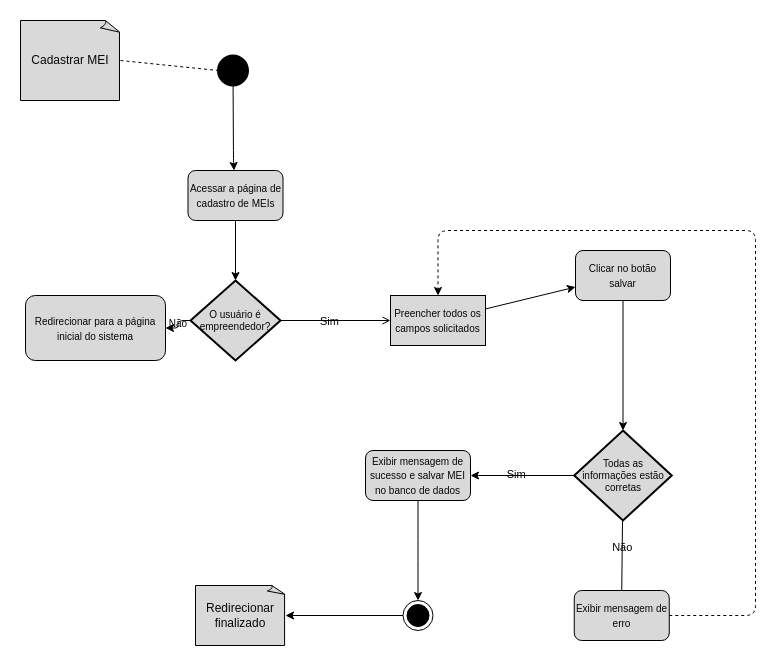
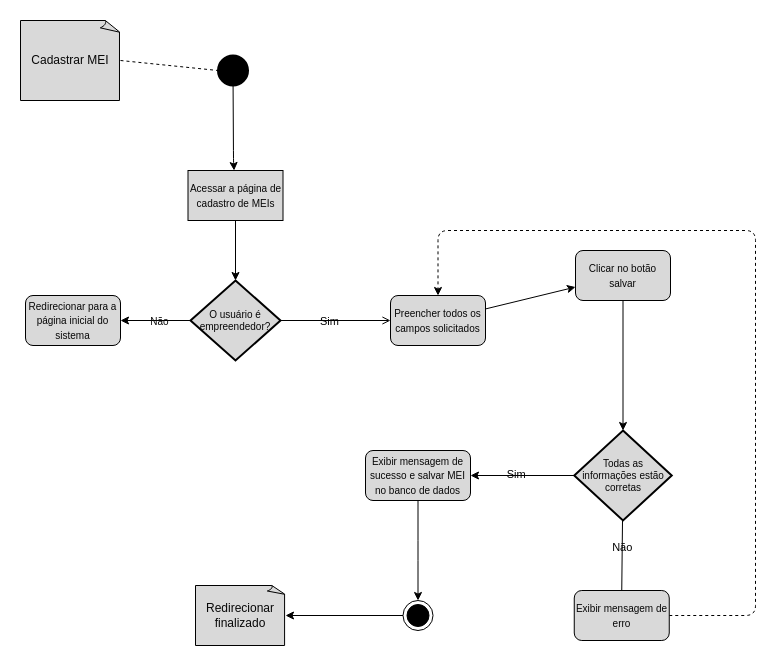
(236, 196) -> (236, 196)
(438, 321) -> (438, 321)
(96, 328) -> (73, 321)
